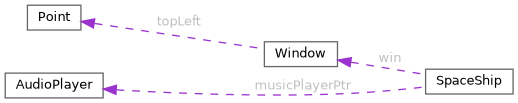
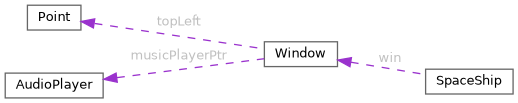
(271, 95) -> (191, 68)
